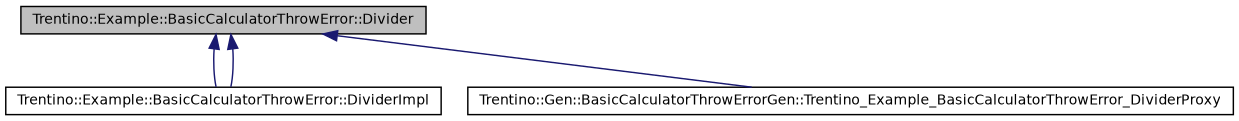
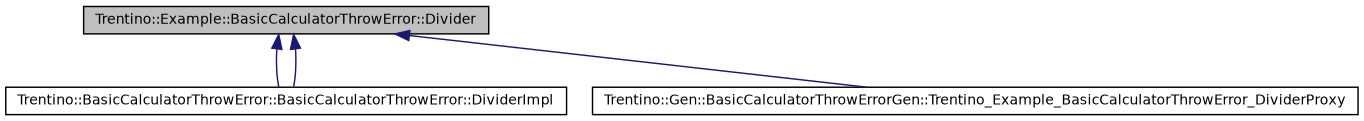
(223, 101) -> (286, 101)
